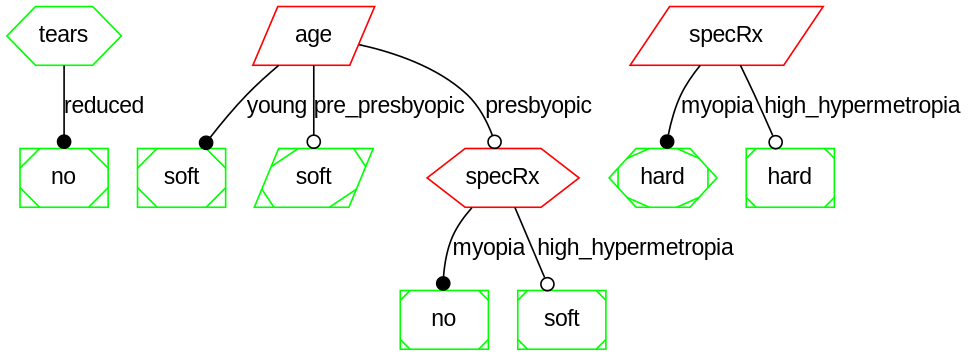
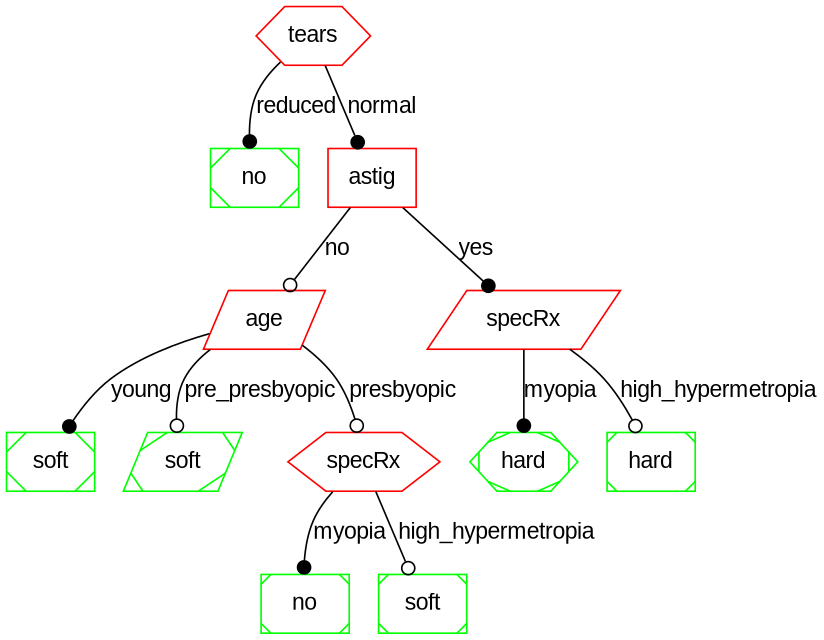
(64, 36) -> (313, 36)
none -> (372, 178)
